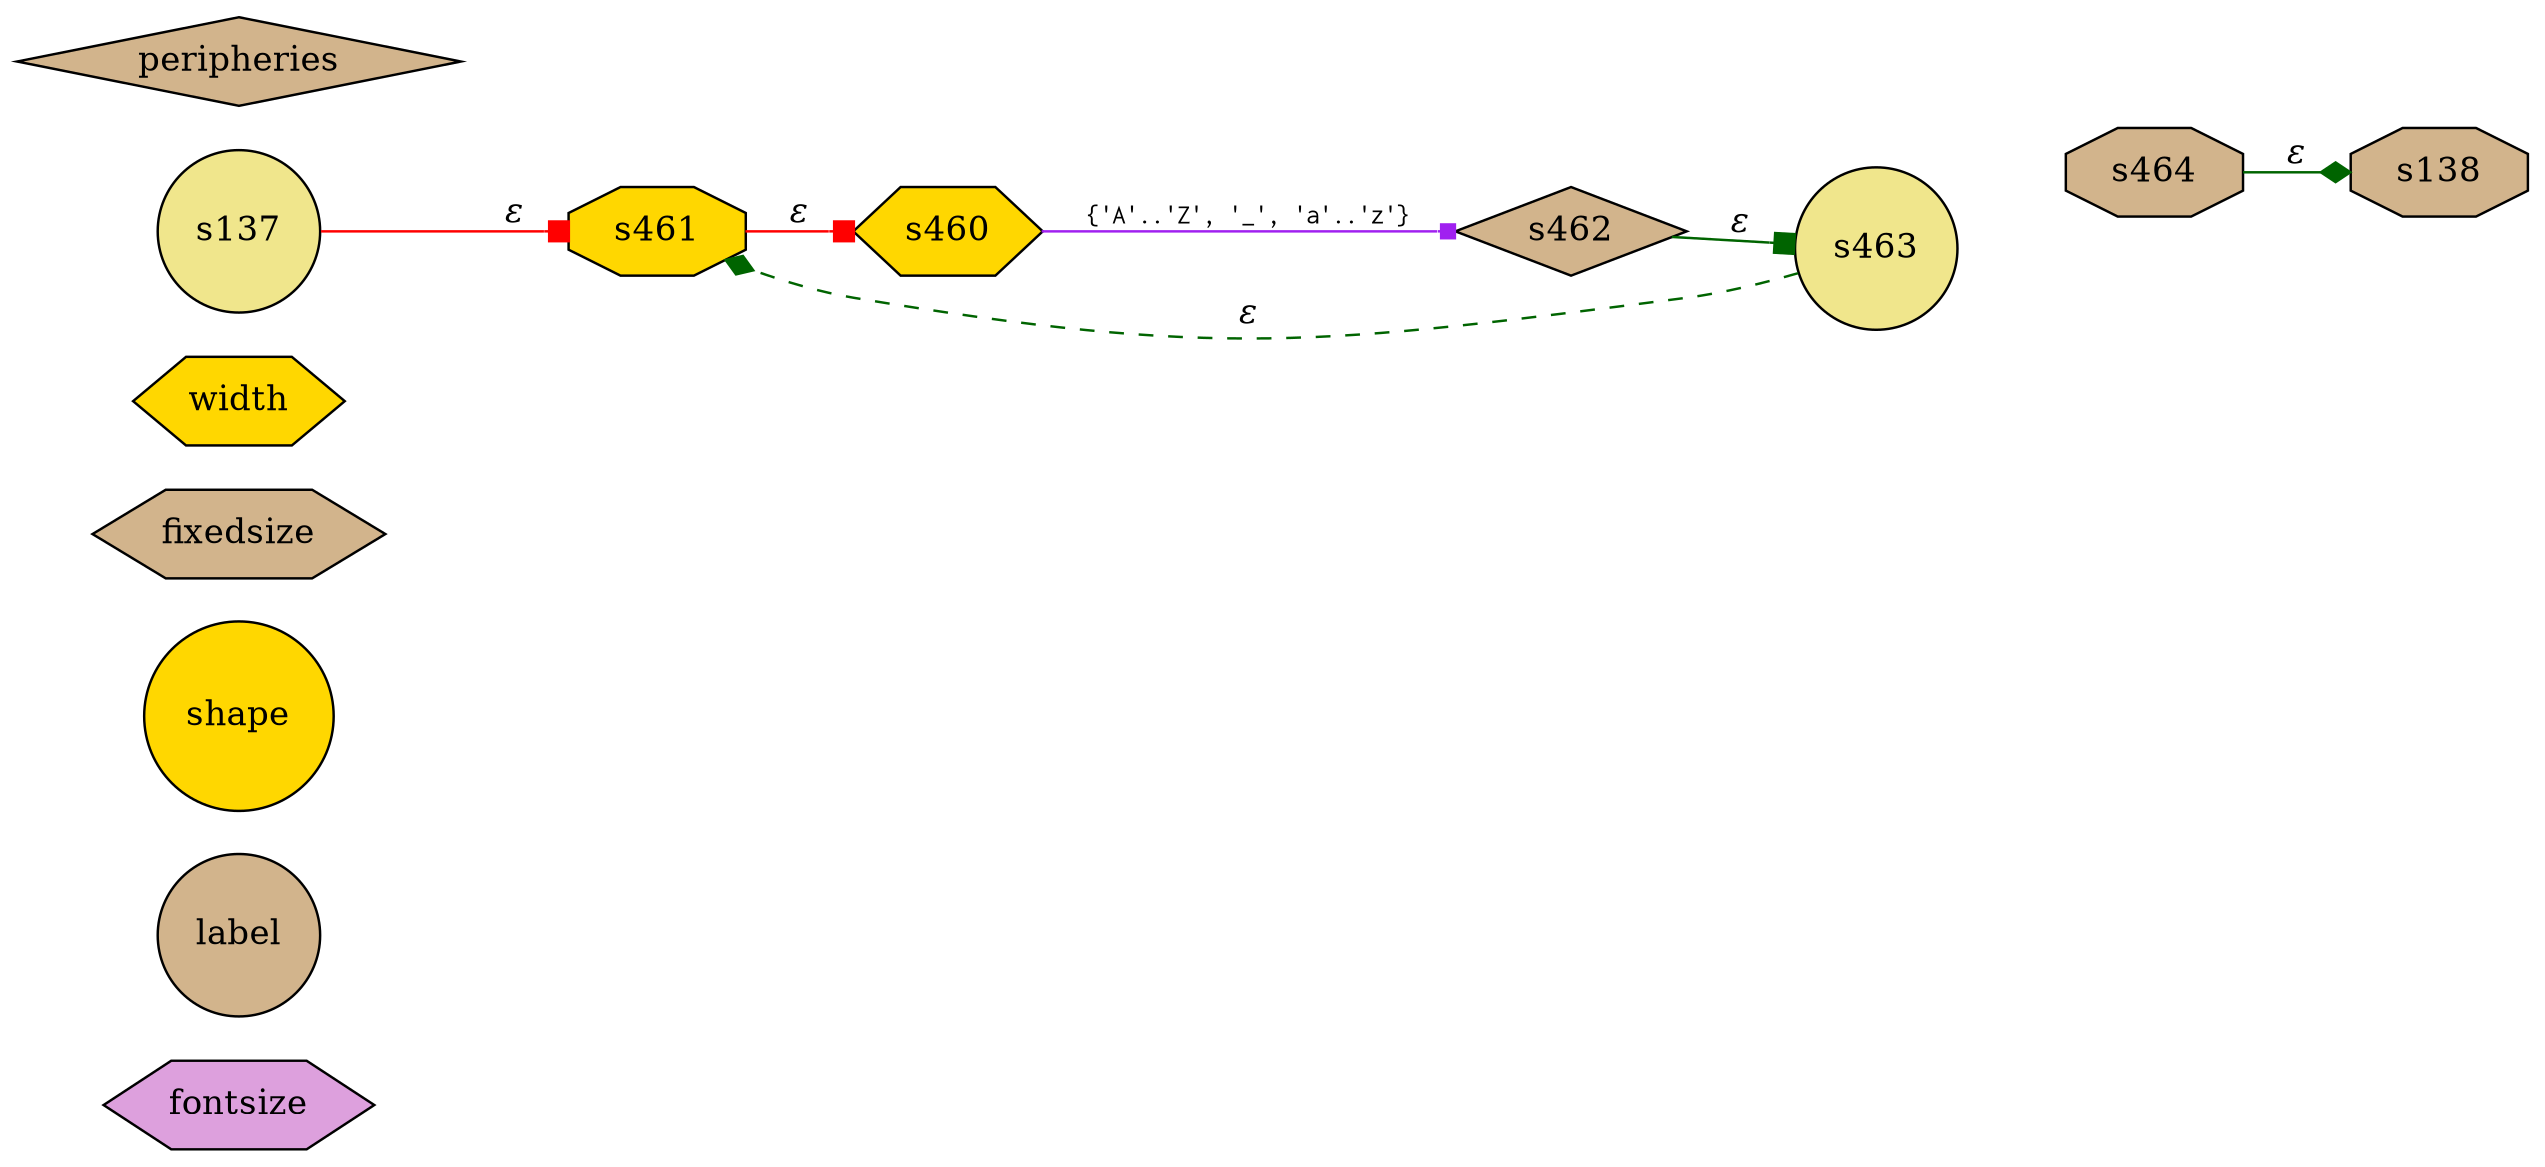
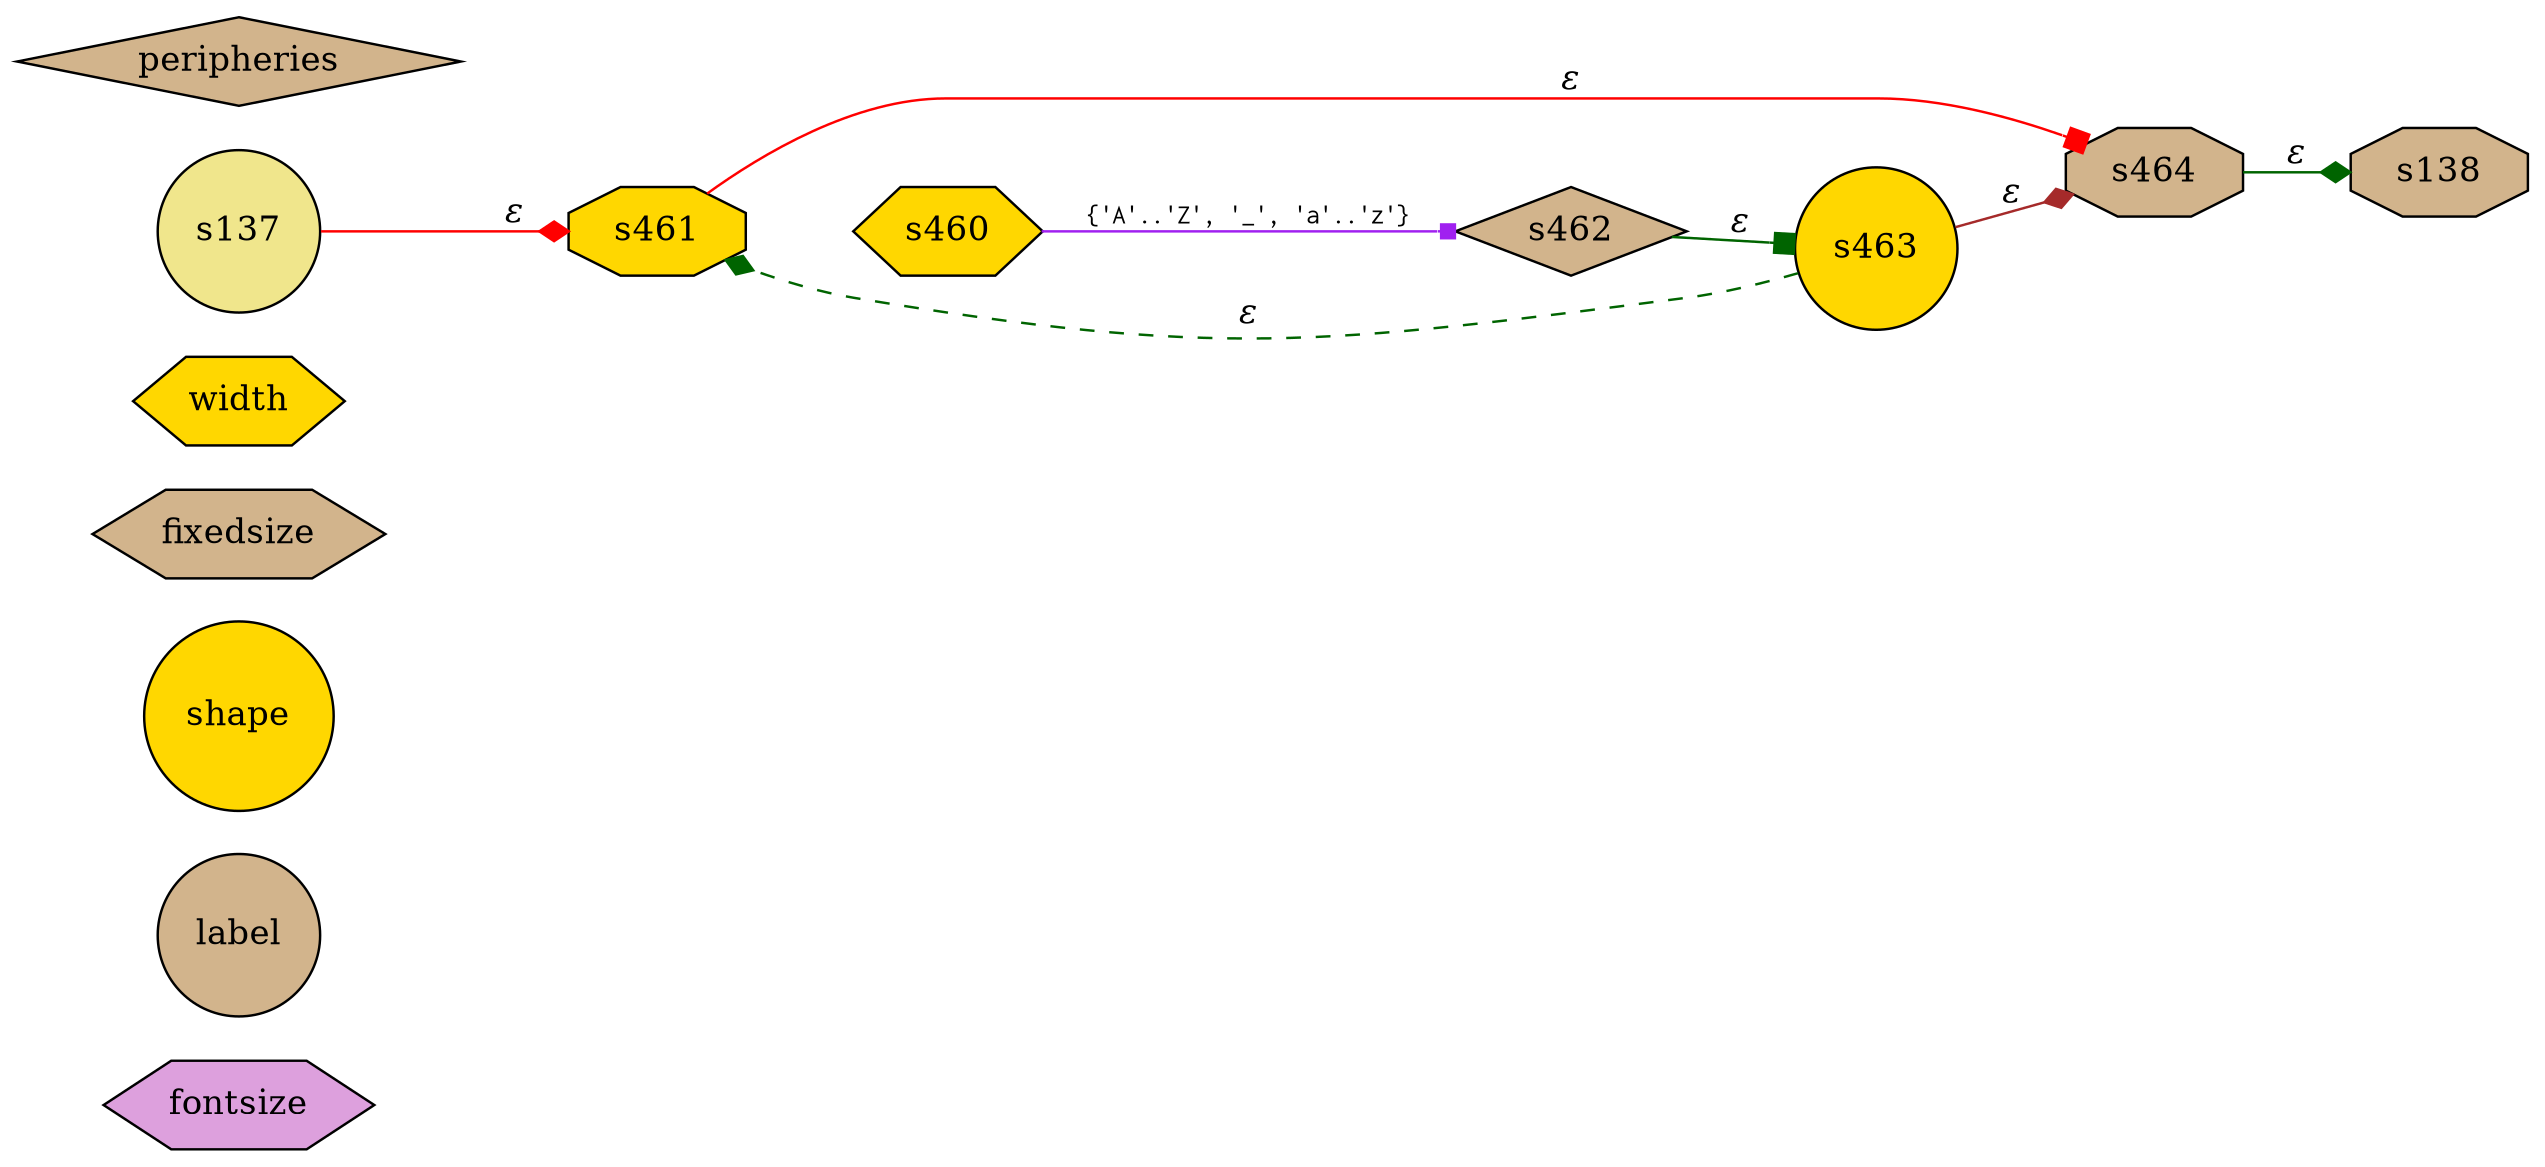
none -> (2000, 215)
(433, 231) -> (433, 231)
(787, 231) -> (1376, 98)
(1876, 249) -> (1876, 249)
